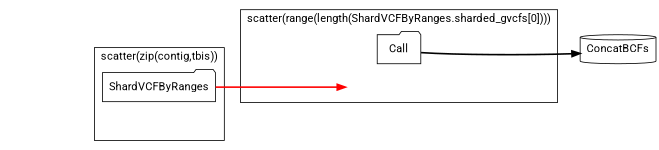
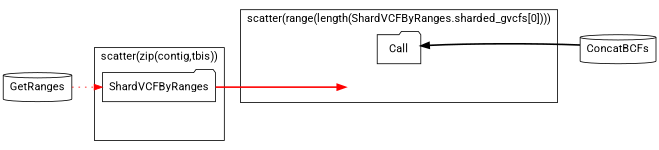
(496, 55) -> (505, 44)
none -> (38, 87)
